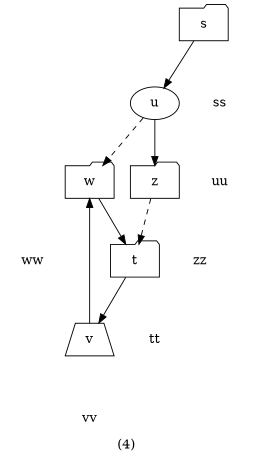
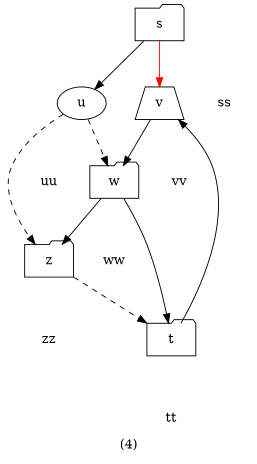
none -> (160, 59)
(155, 138) -> (11, 167)
none -> (85, 218)
